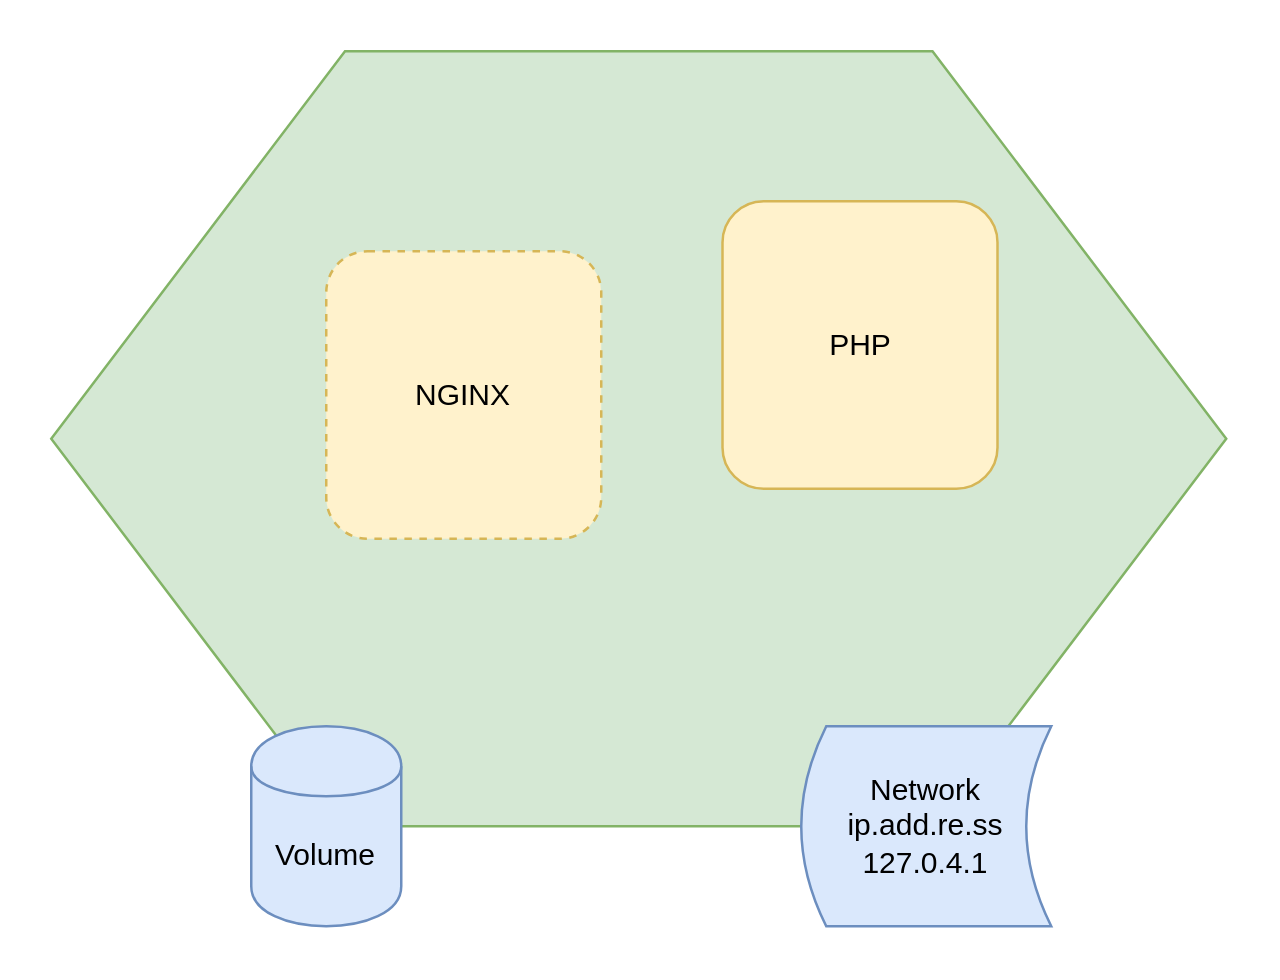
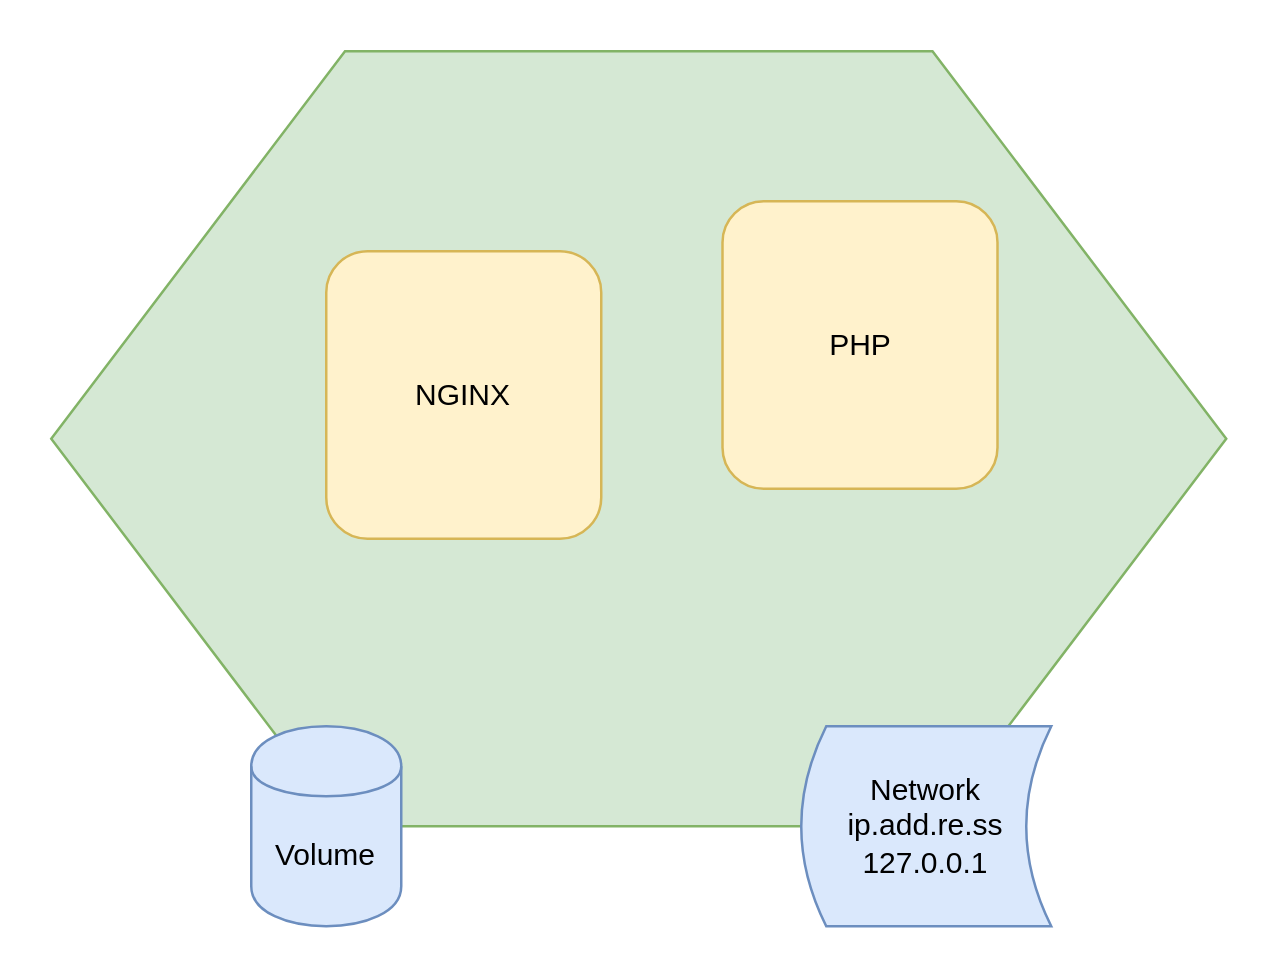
(464, 395) -> (464, 395)
(926, 826) -> (926, 826)
